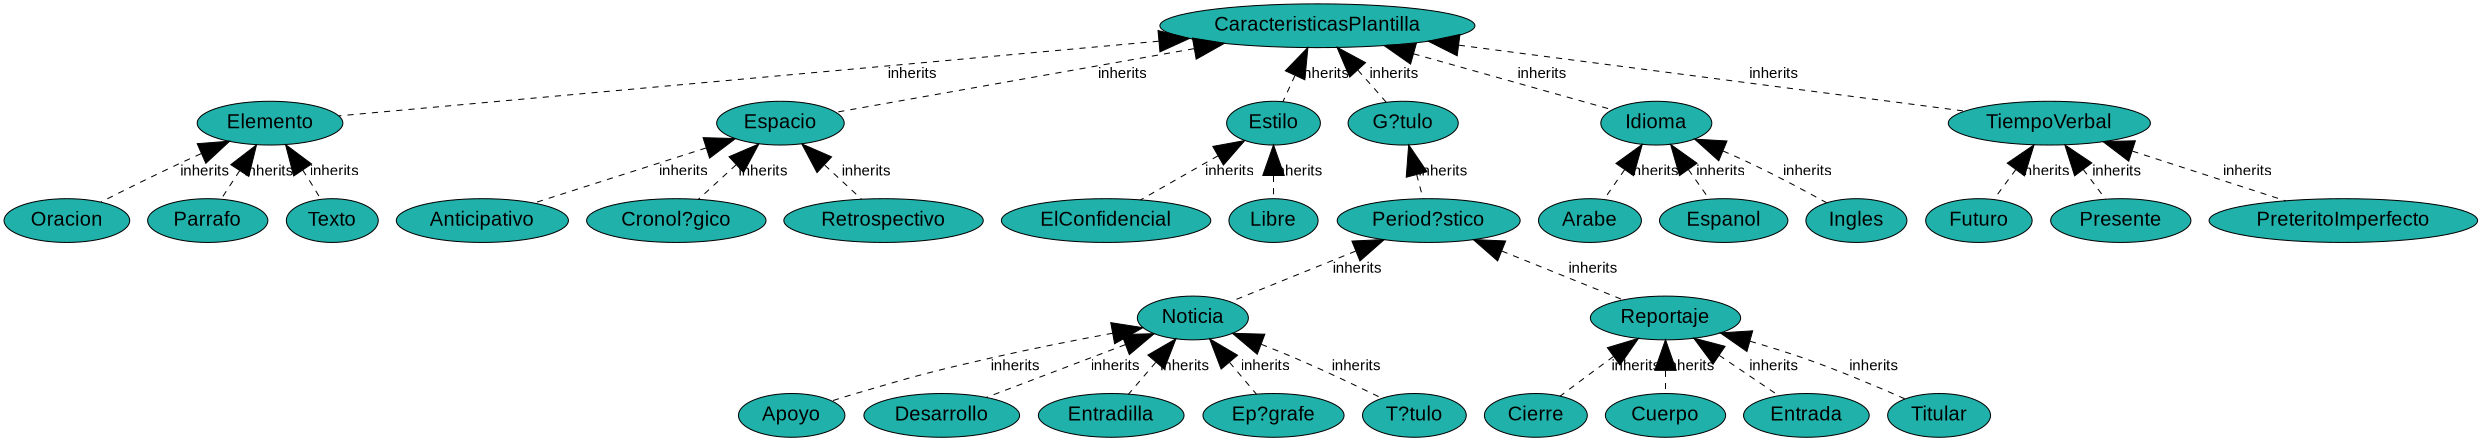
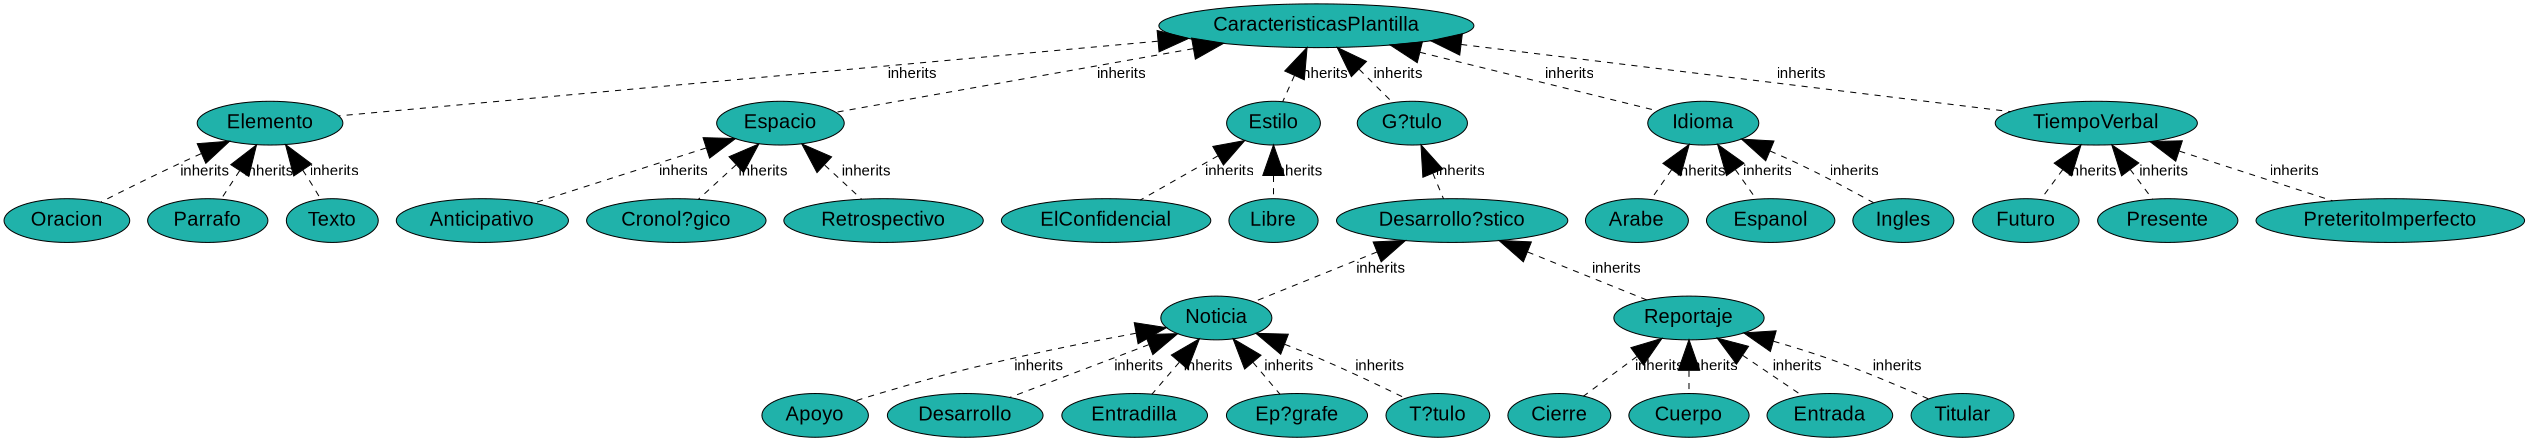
(1429, 221) -> (1452, 221)
